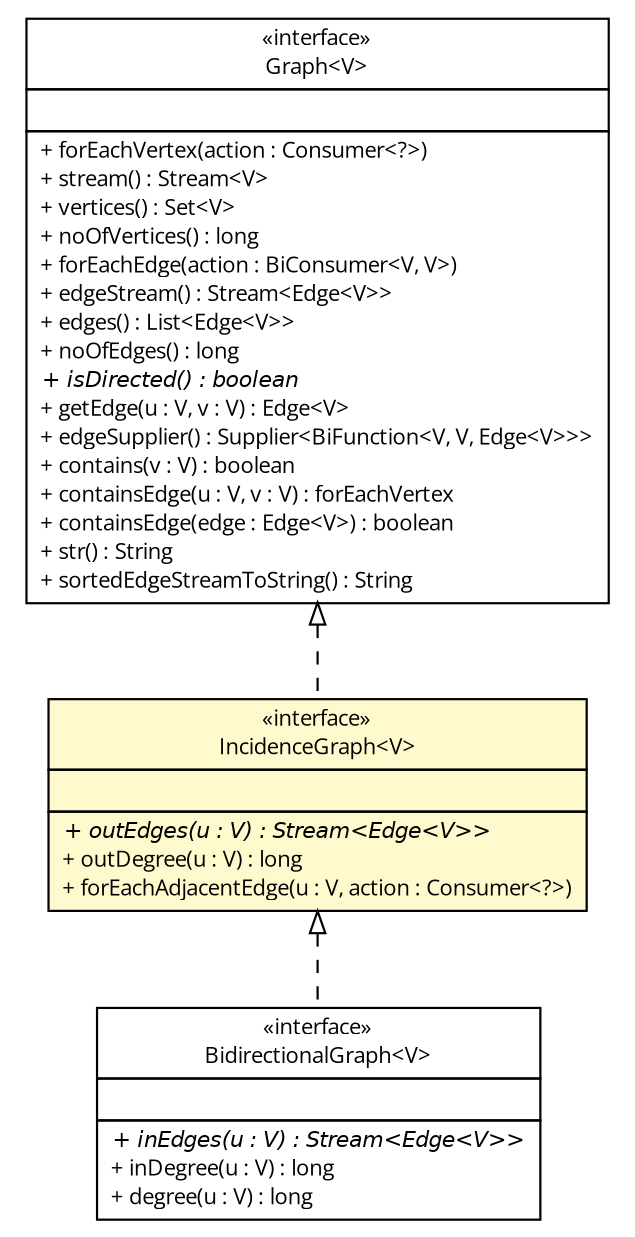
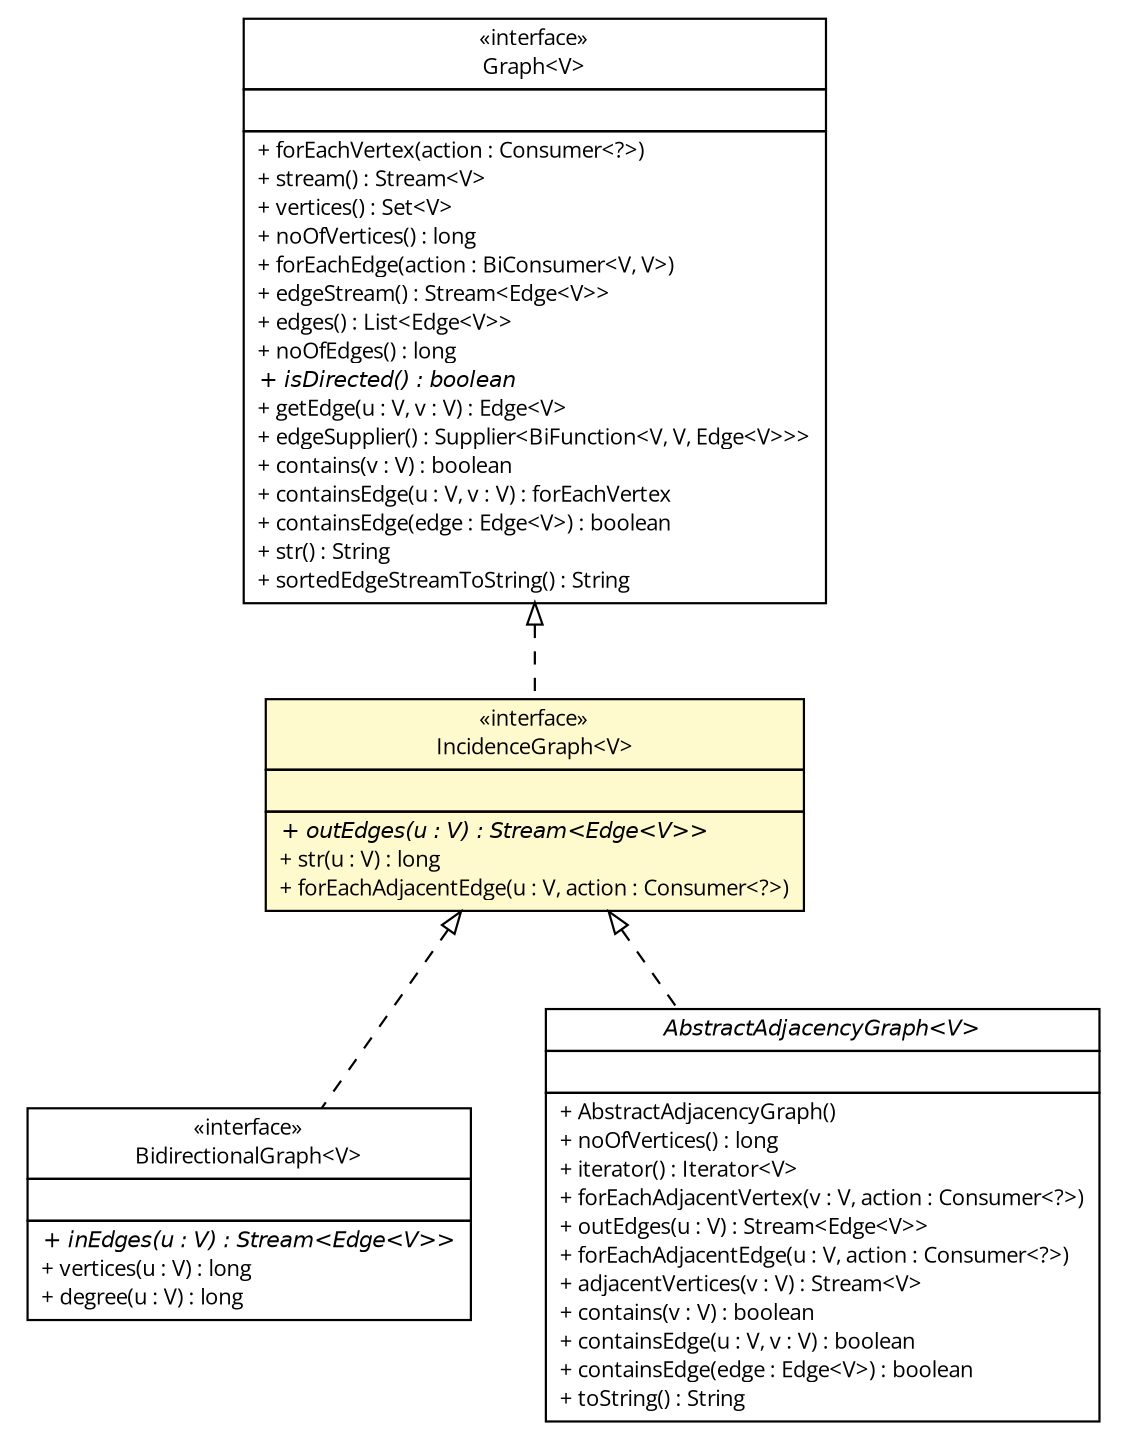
(183, 860) -> (361, 860)
(223, 1169) -> (147, 1269)
none -> (822, 1214)
